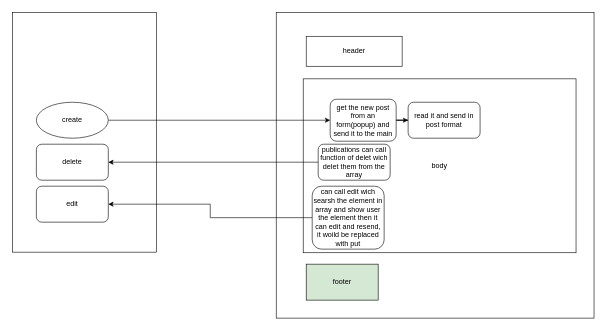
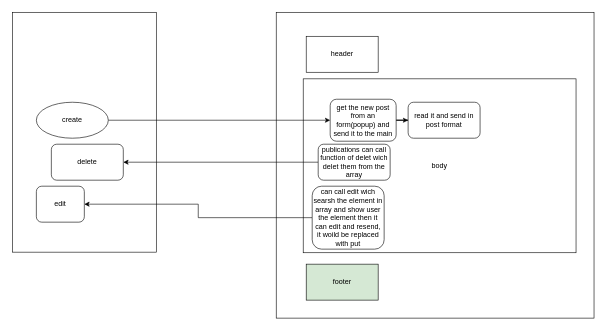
(354, 51) -> (342, 54)
(72, 162) -> (87, 162)
(72, 204) -> (60, 204)
